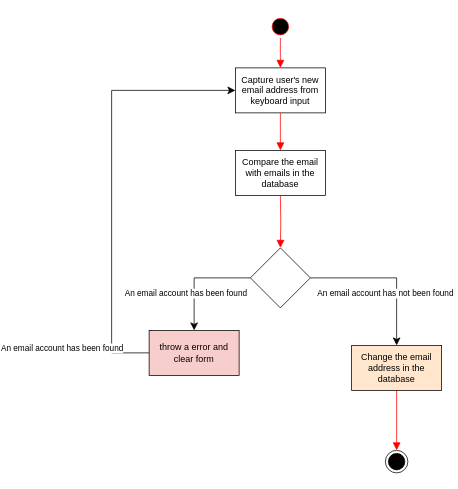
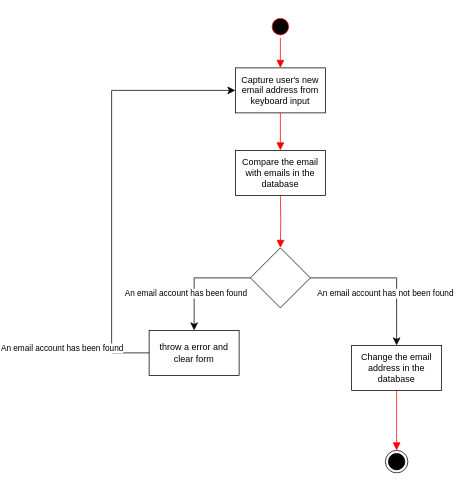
(194, 353) -> (194, 353)
(396, 368) -> (396, 368)
